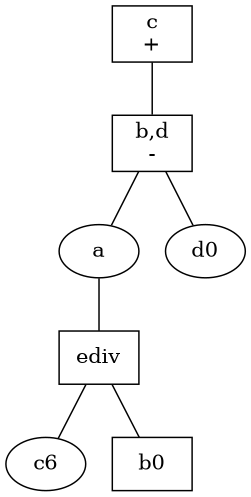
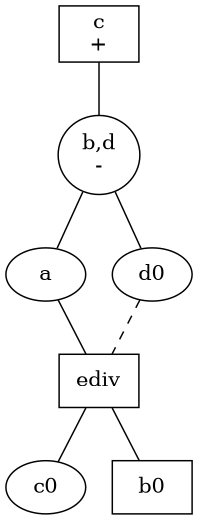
(152, 143) -> (99, 155)
none -> (126, 327)
(46, 464) -> (46, 487)
